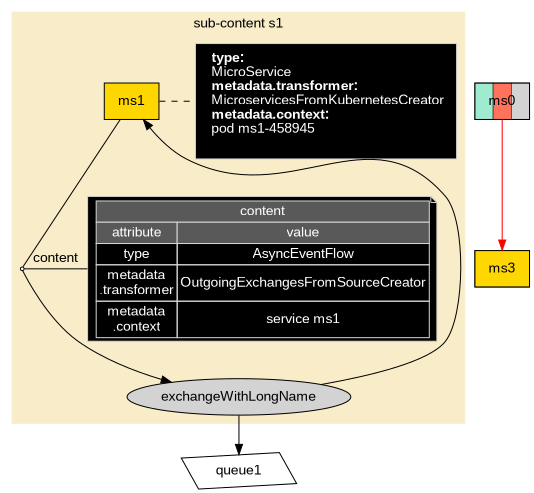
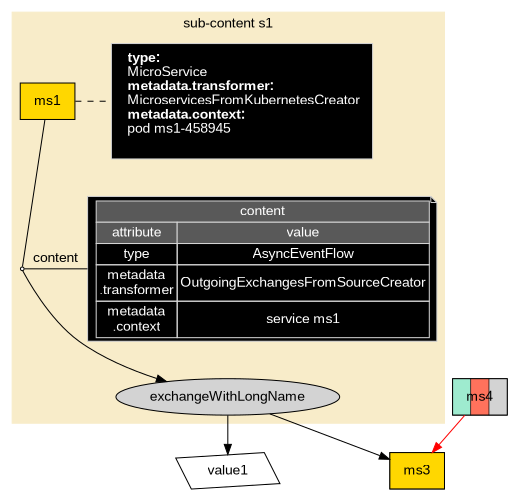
(502, 101) -> (480, 397)
(431, 184) -> (325, 435)
(239, 471) -> (228, 471)
